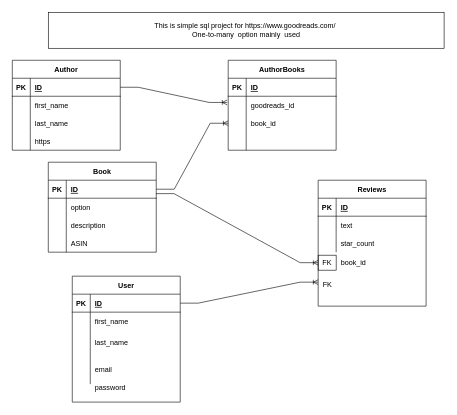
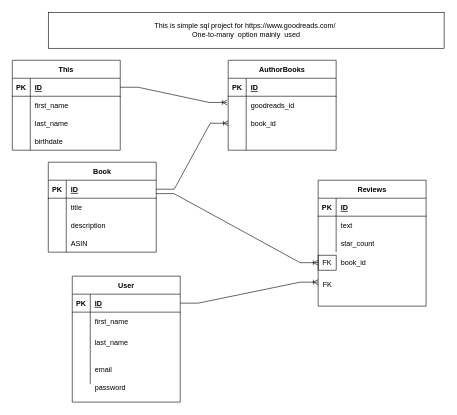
(66, 70) -> (66, 70)
(45, 142) -> (52, 142)
(82, 208) -> (79, 208)
